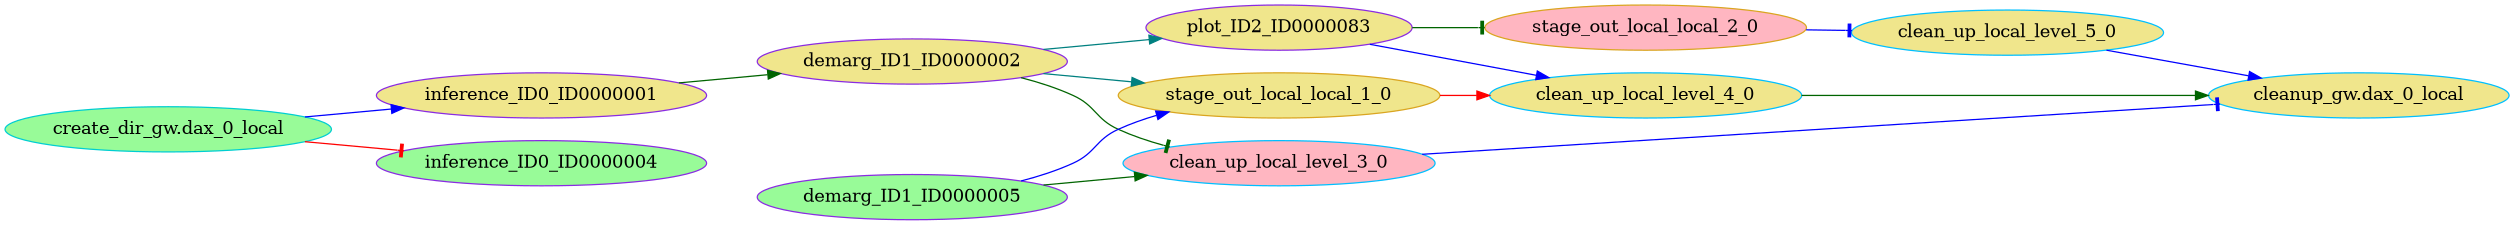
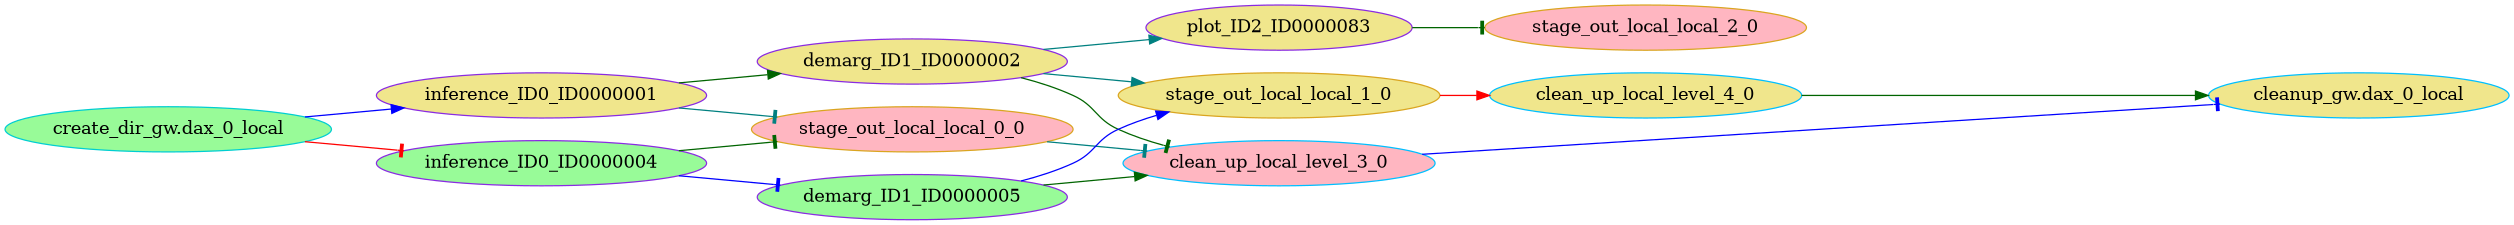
(2008, 33) -> none
(1453, 60) -> none
none -> (912, 129)
none -> (726, 180)
